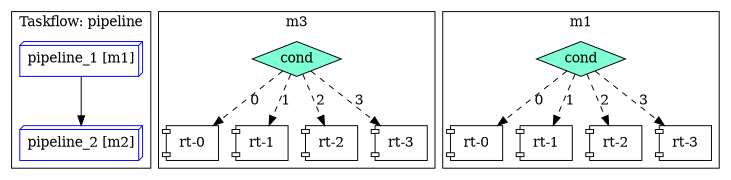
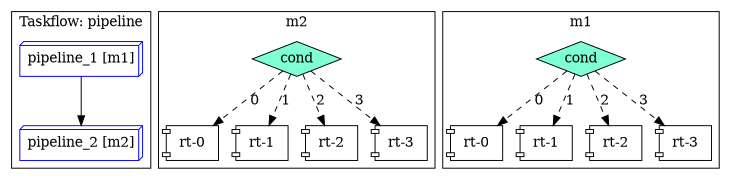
(297, 23) -> (297, 23)
